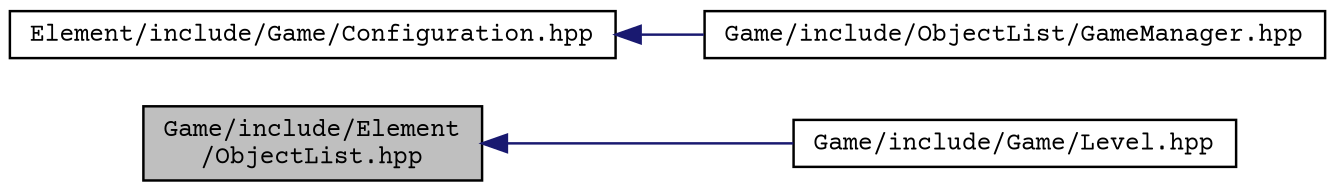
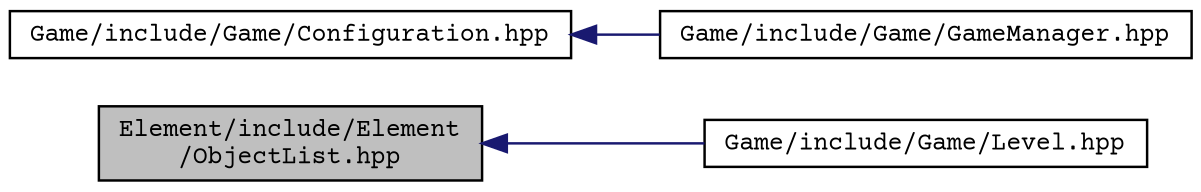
(313, 35) -> (290, 35)
(1015, 35) -> (926, 35)
(313, 143) -> (290, 143)
